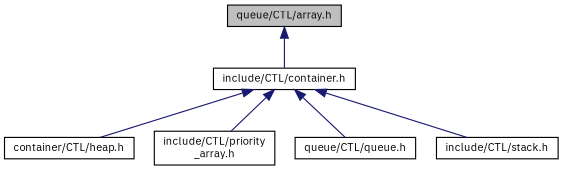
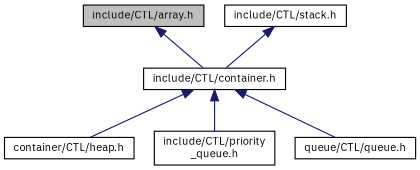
(284, 16) -> (144, 16)
(396, 115) -> (246, 51)
(215, 148) -> (215, 148)
